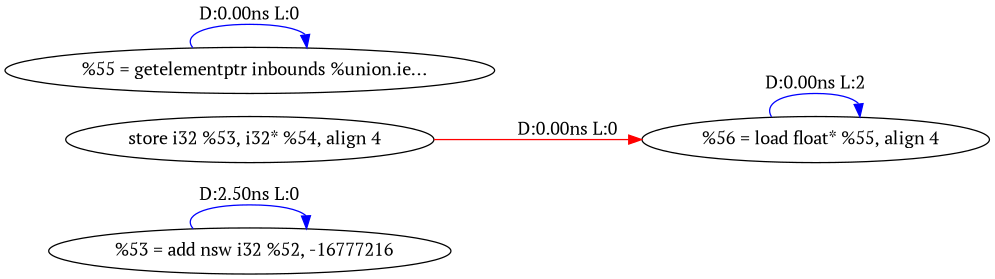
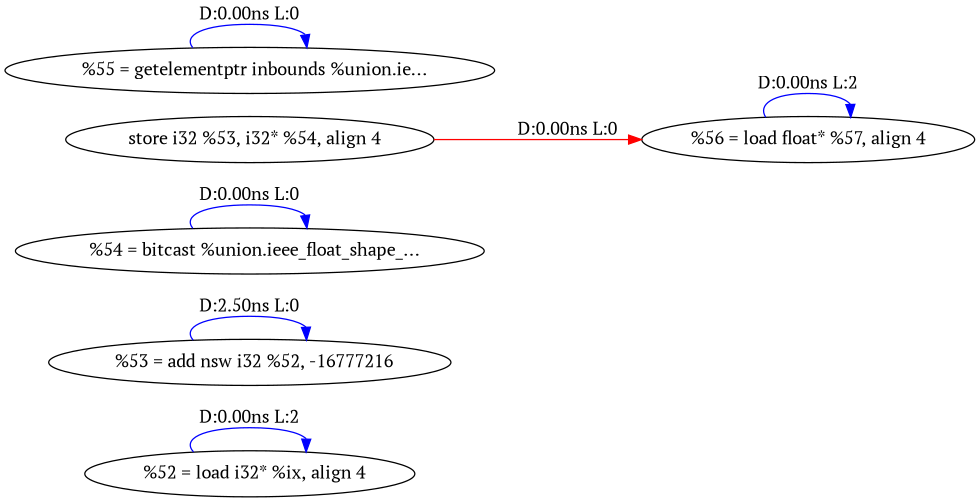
(816, 140) -> (808, 140)
none -> (250, 251)
none -> (250, 474)
